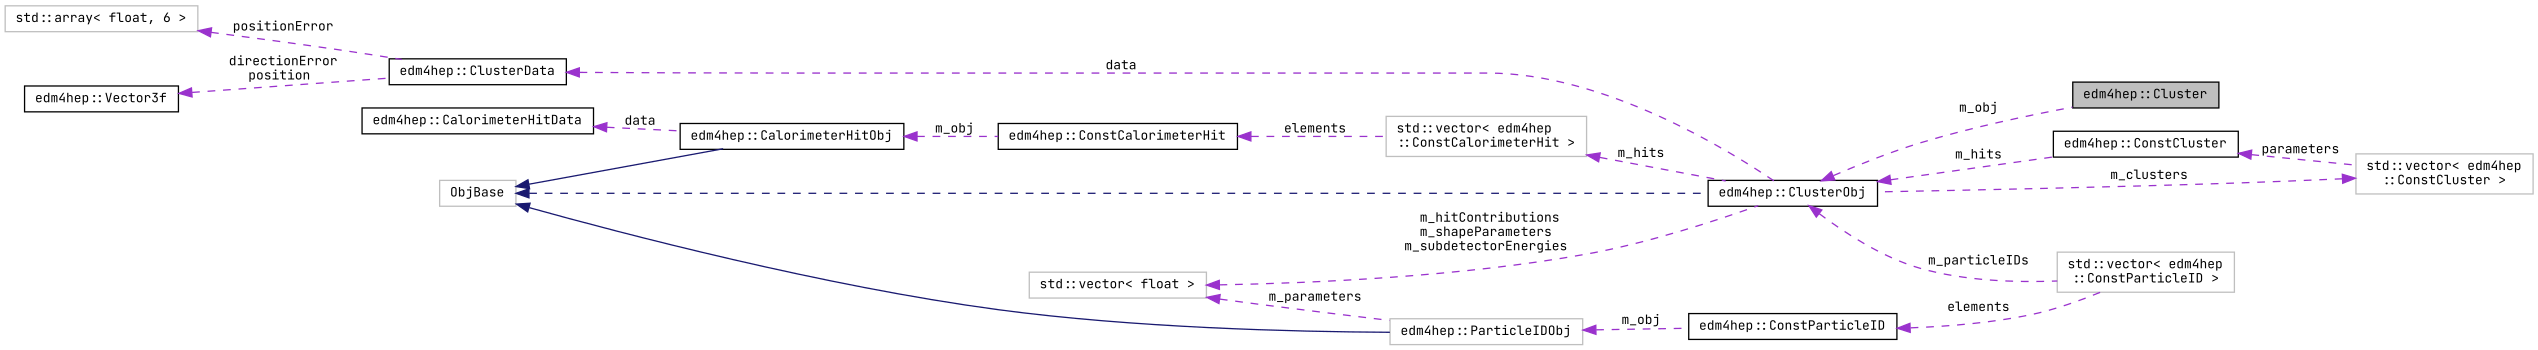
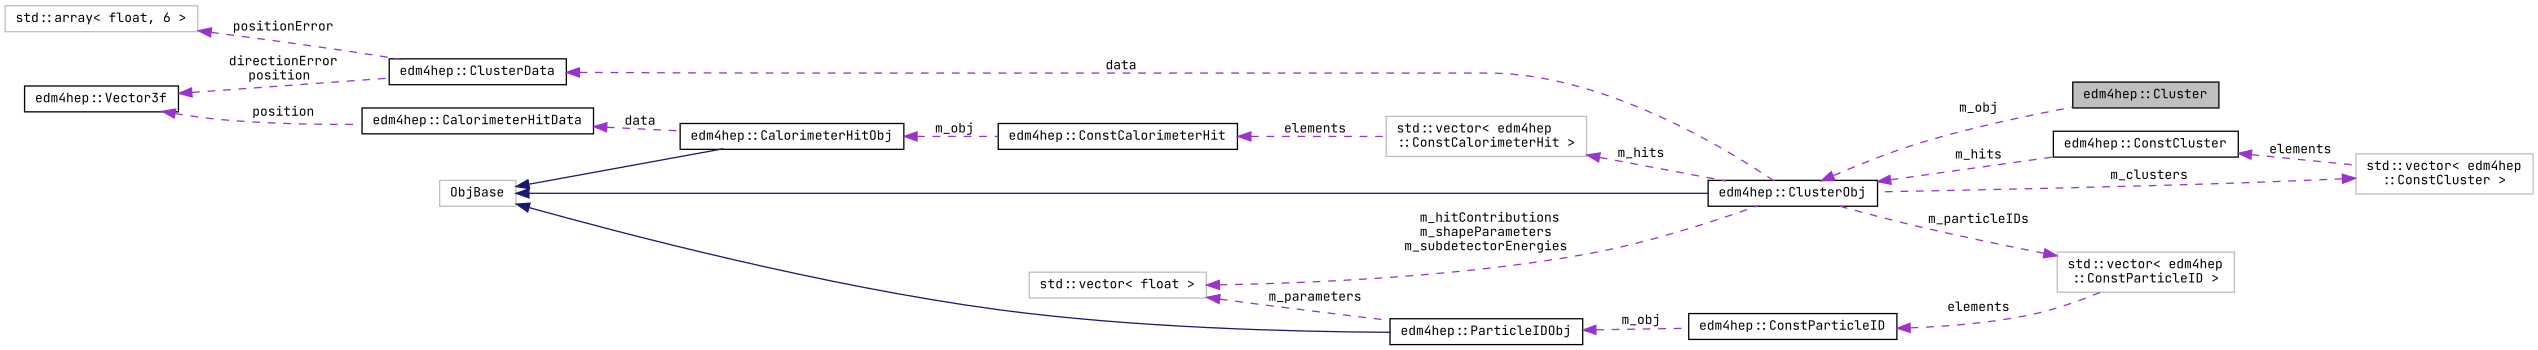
none -> (268, 123)
(2297, 150) -> (2297, 150)
(1119, 193) -> (1119, 193)
(1931, 271) -> (1940, 232)
(1486, 332) -> (1486, 332)
